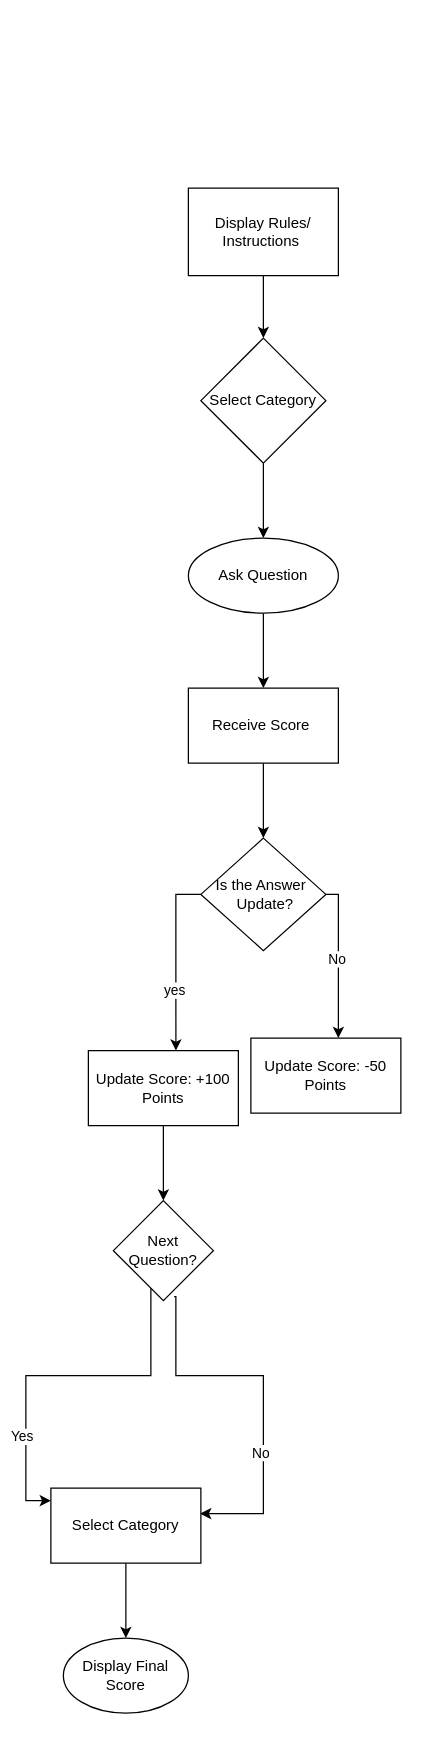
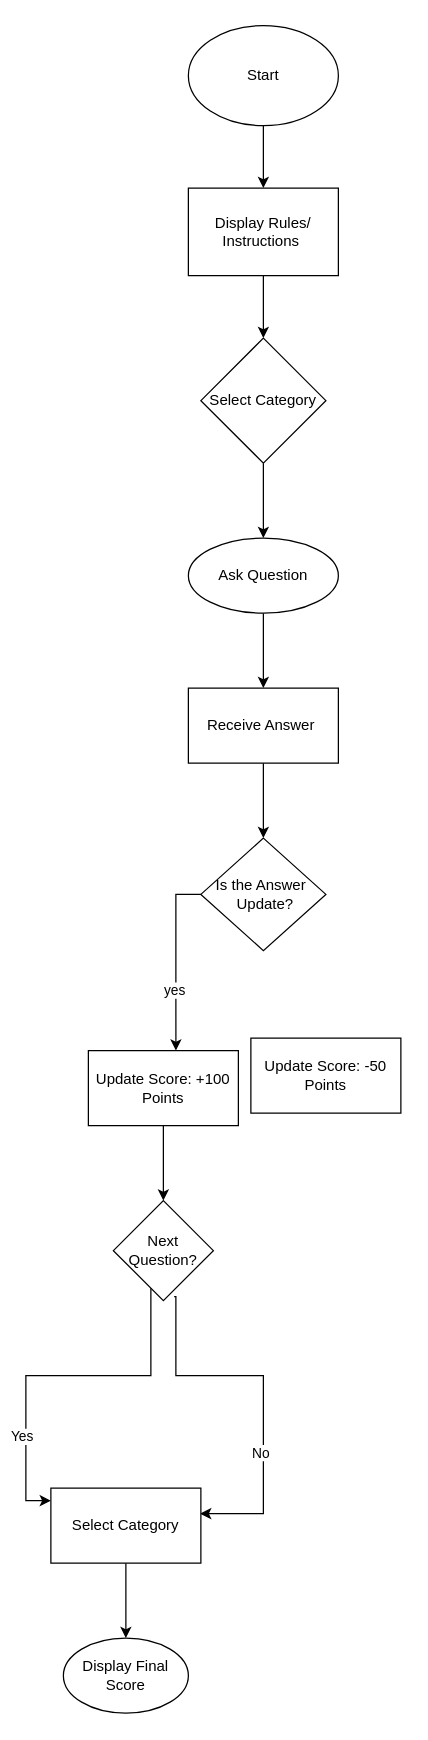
none -> (263, 76)
none -> (263, 153)
(263, 726) -> (263, 726)
(338, 956) -> none
